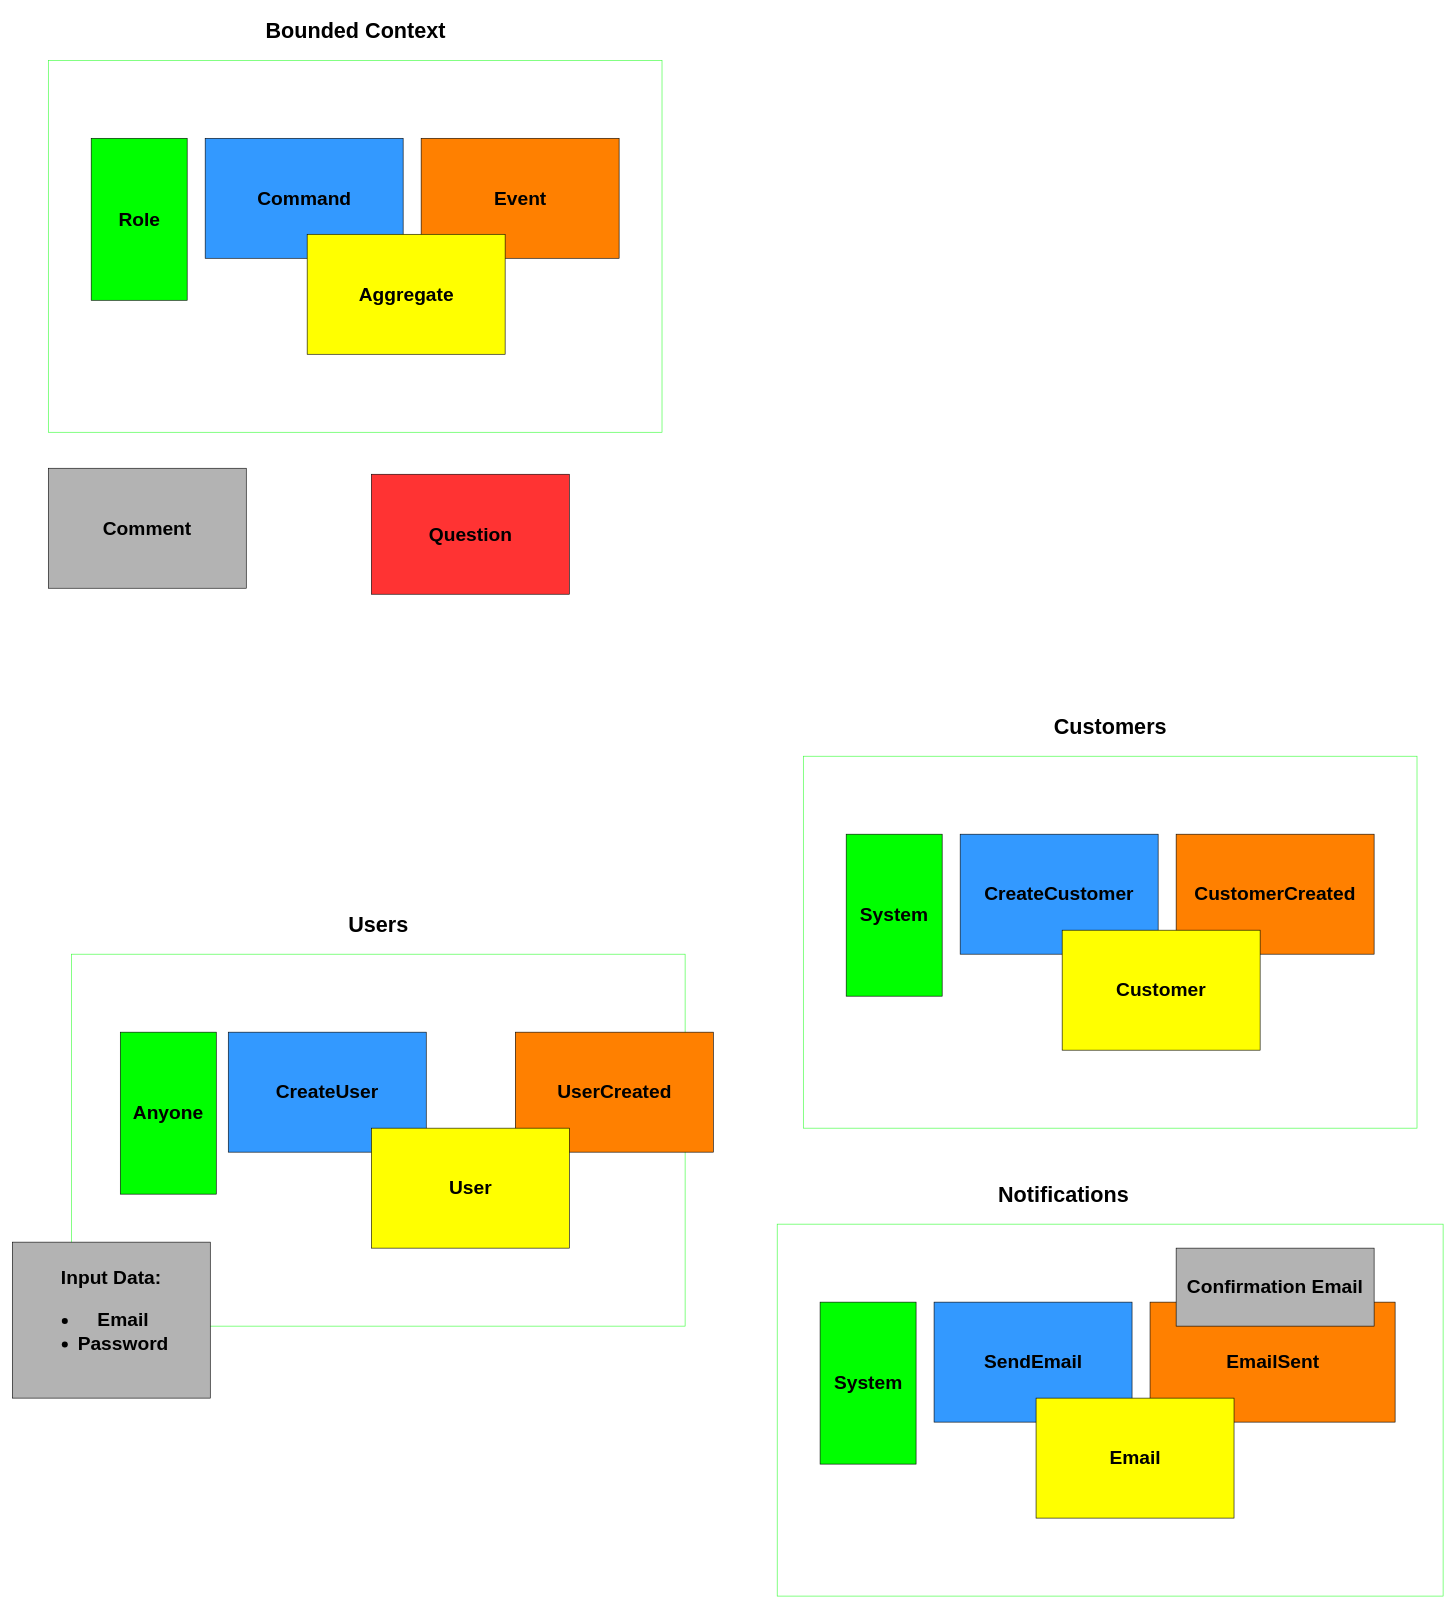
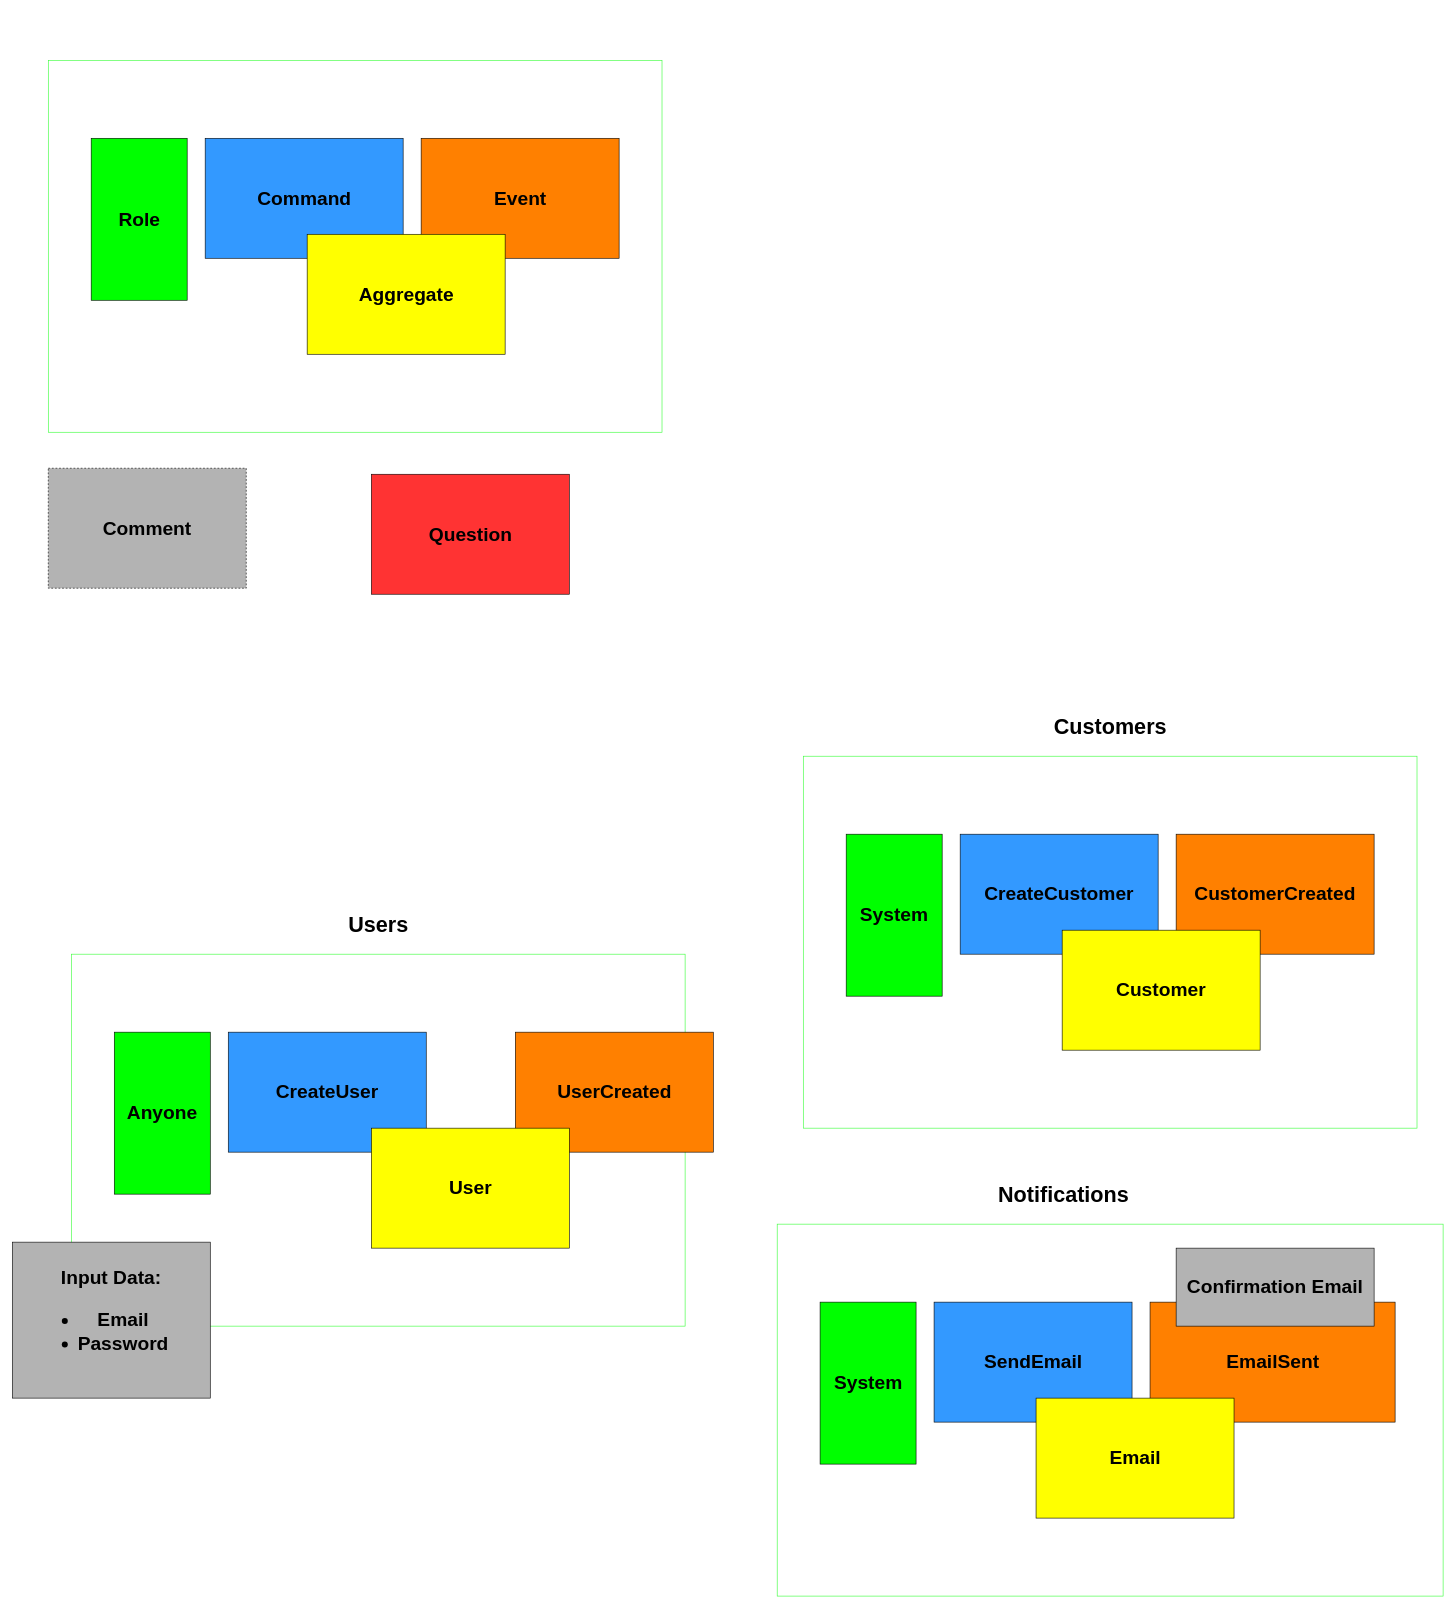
(355, 30) -> none
(147, 528) -> (147, 528)
(168, 1113) -> (162, 1113)
